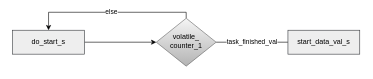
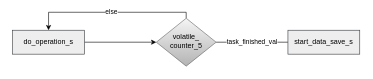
(186, 41) -> (186, 41)
(48, 42) -> (48, 42)
(324, 42) -> (324, 42)
